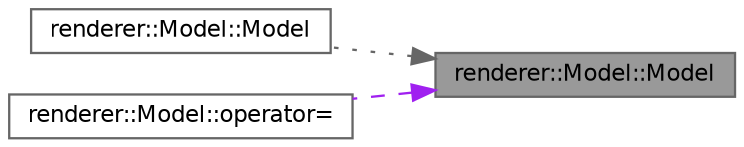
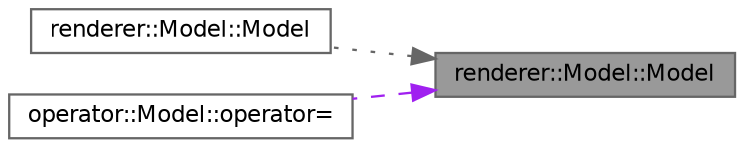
(181, 116) -> (181, 116)
